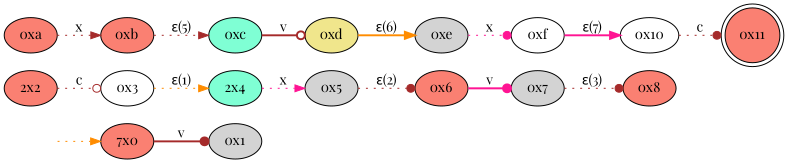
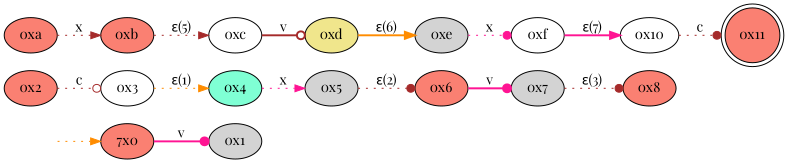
(235, 35) -> (235, 35)
(31, 88) -> (31, 88)
(235, 88) -> (235, 88)
(177, 141) -> (177, 141)
